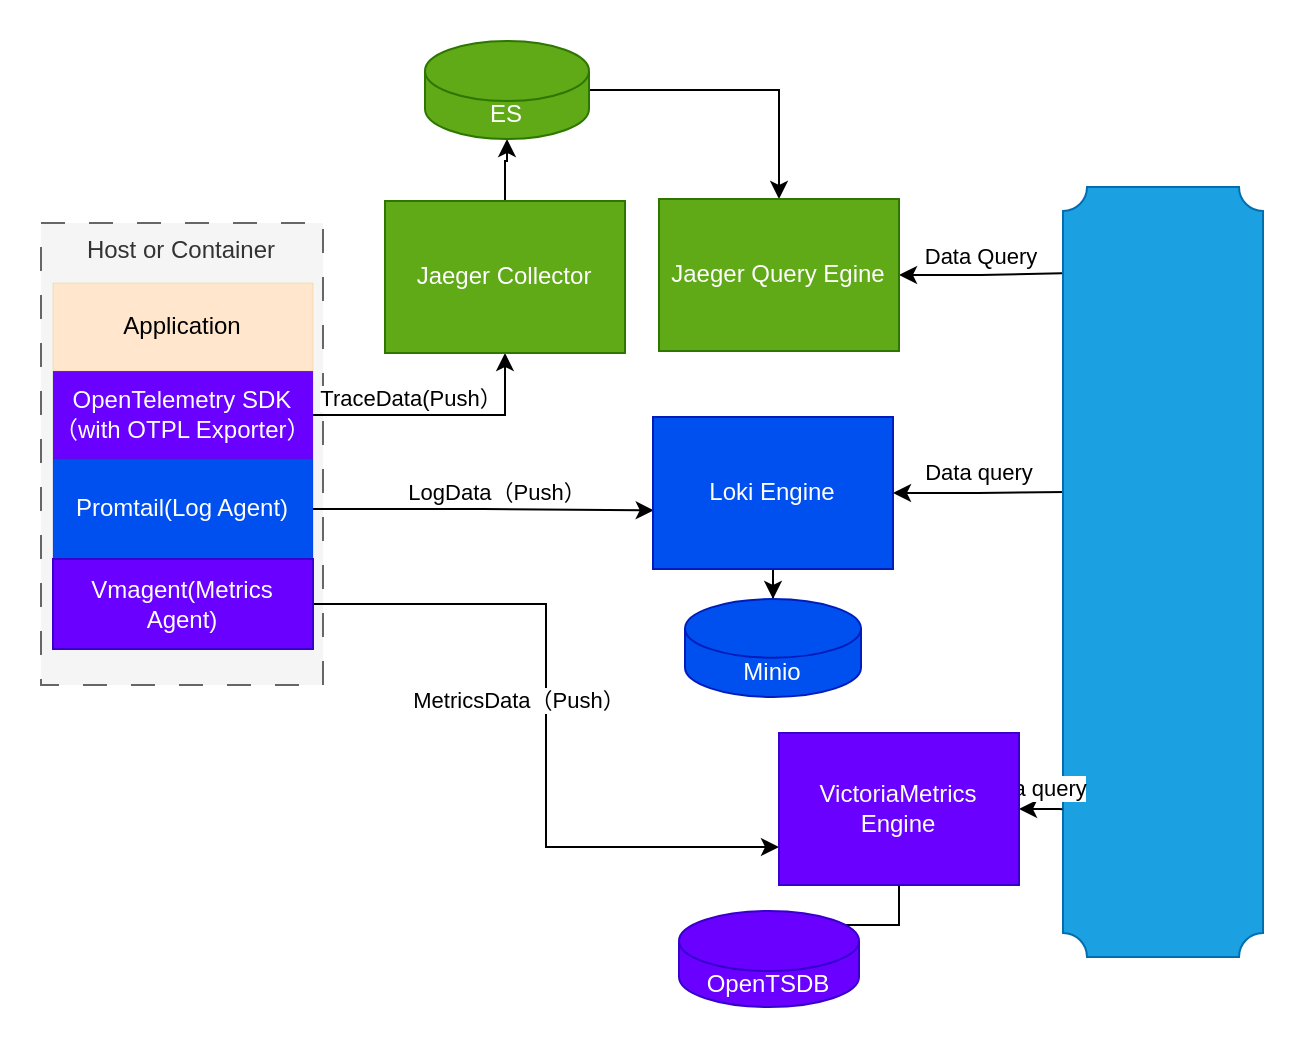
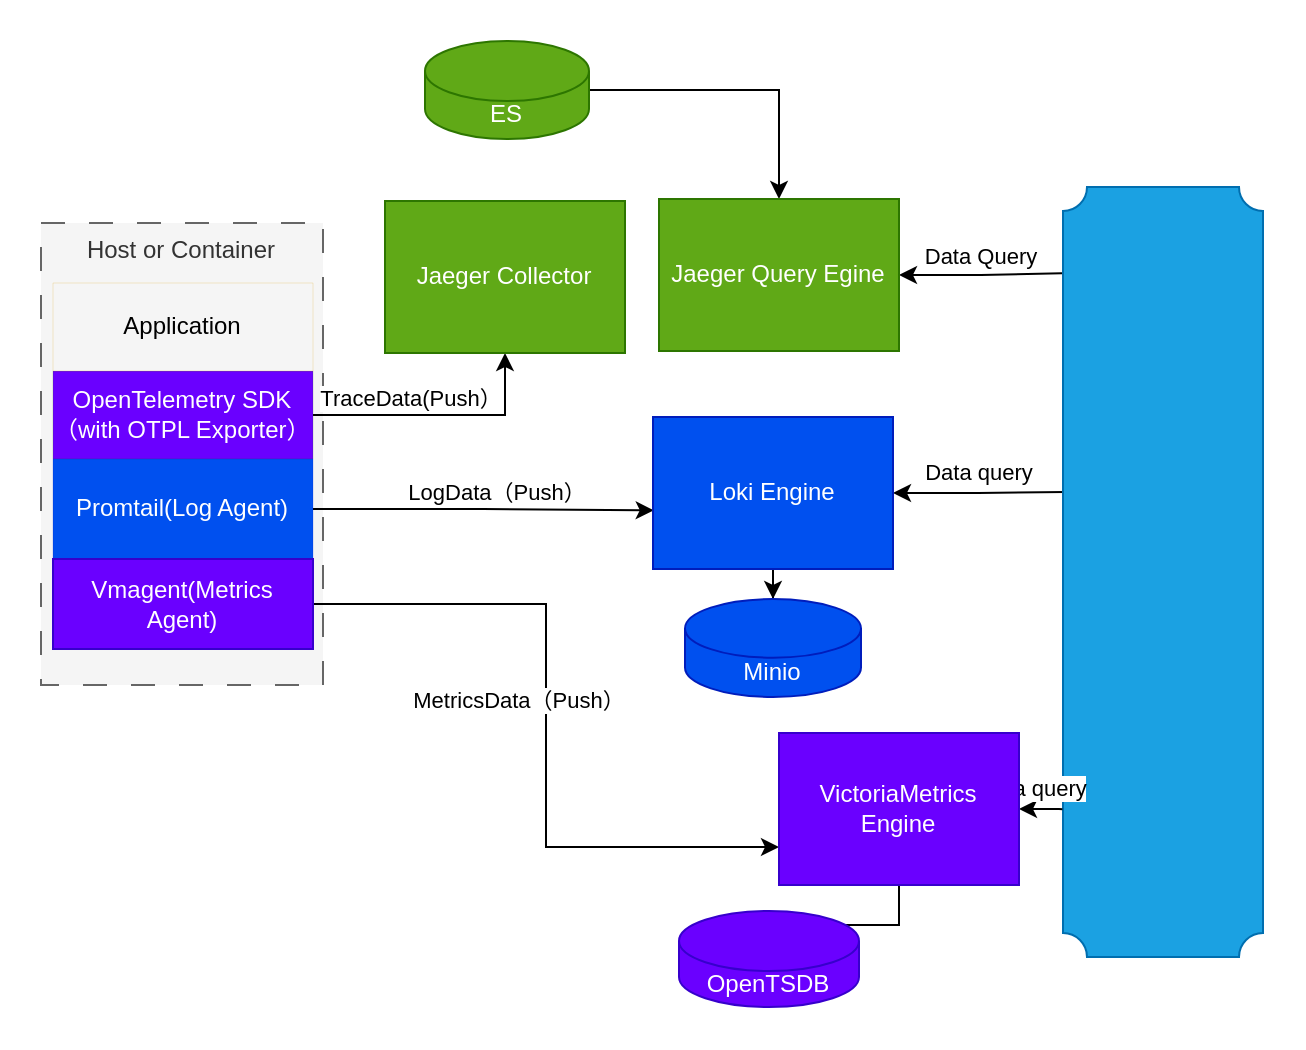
(505, 176) -> none
(183, 327) -> (183, 327)
